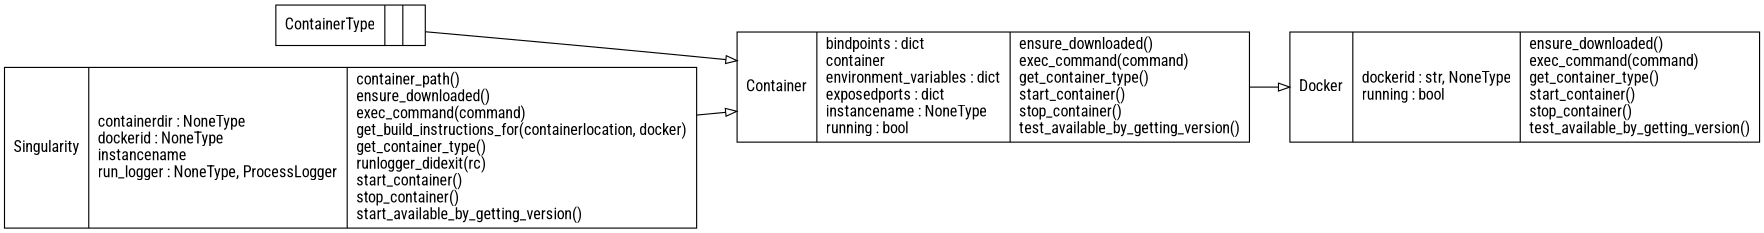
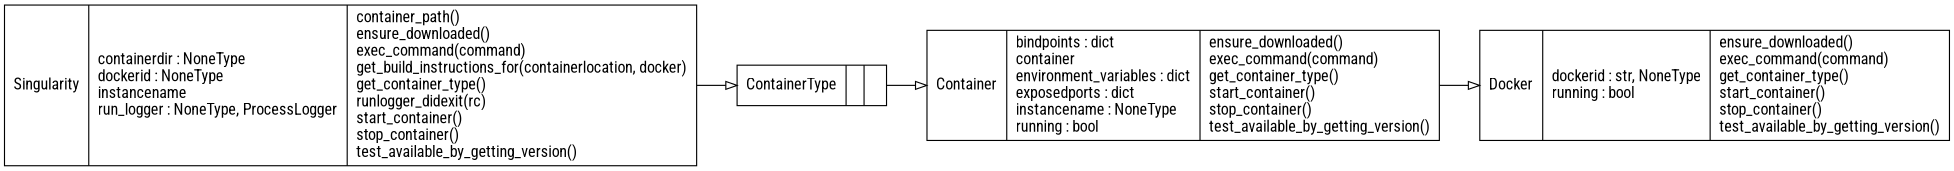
(711, 114) -> (711, 85)
(470, 215) -> (467, 152)
